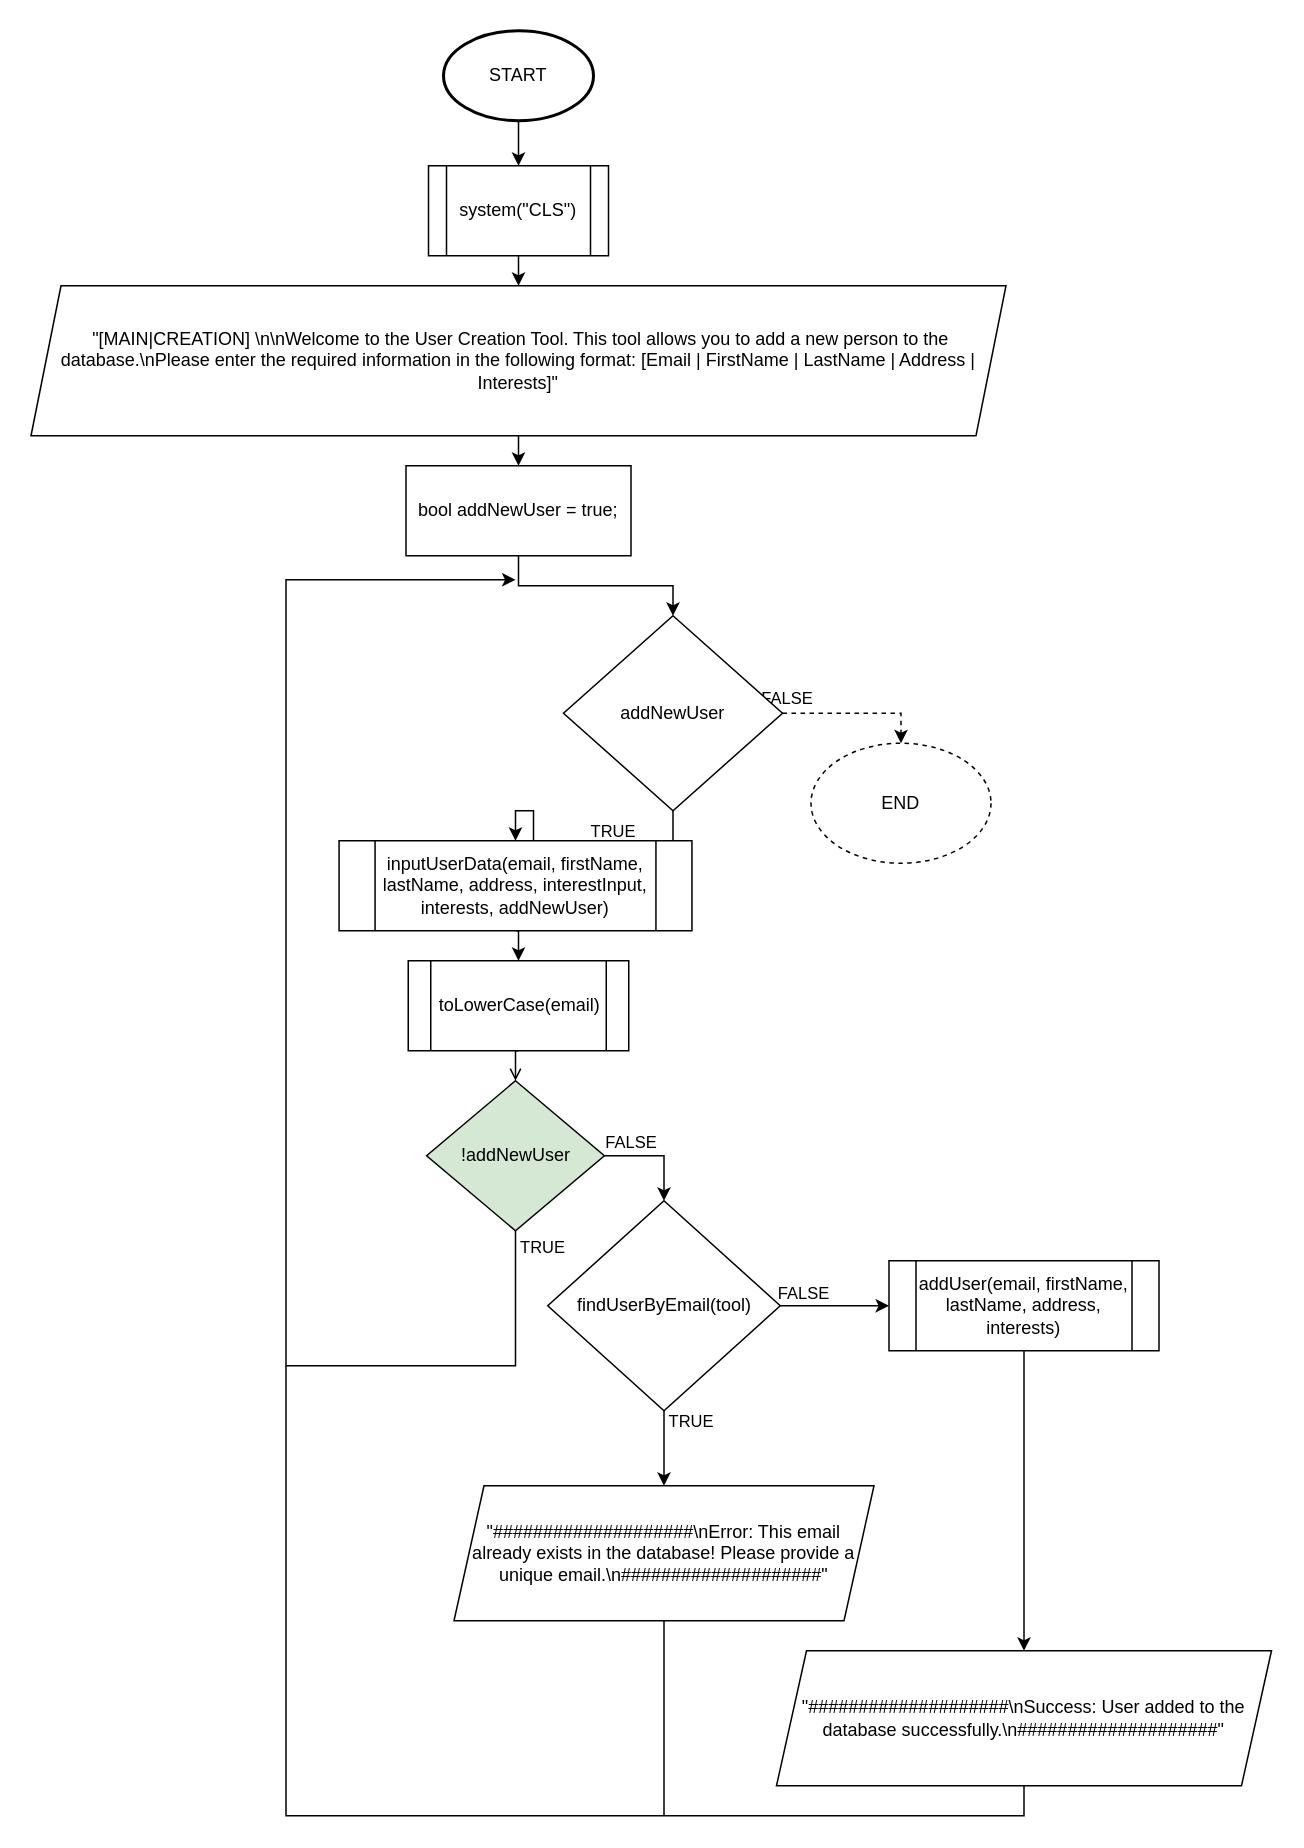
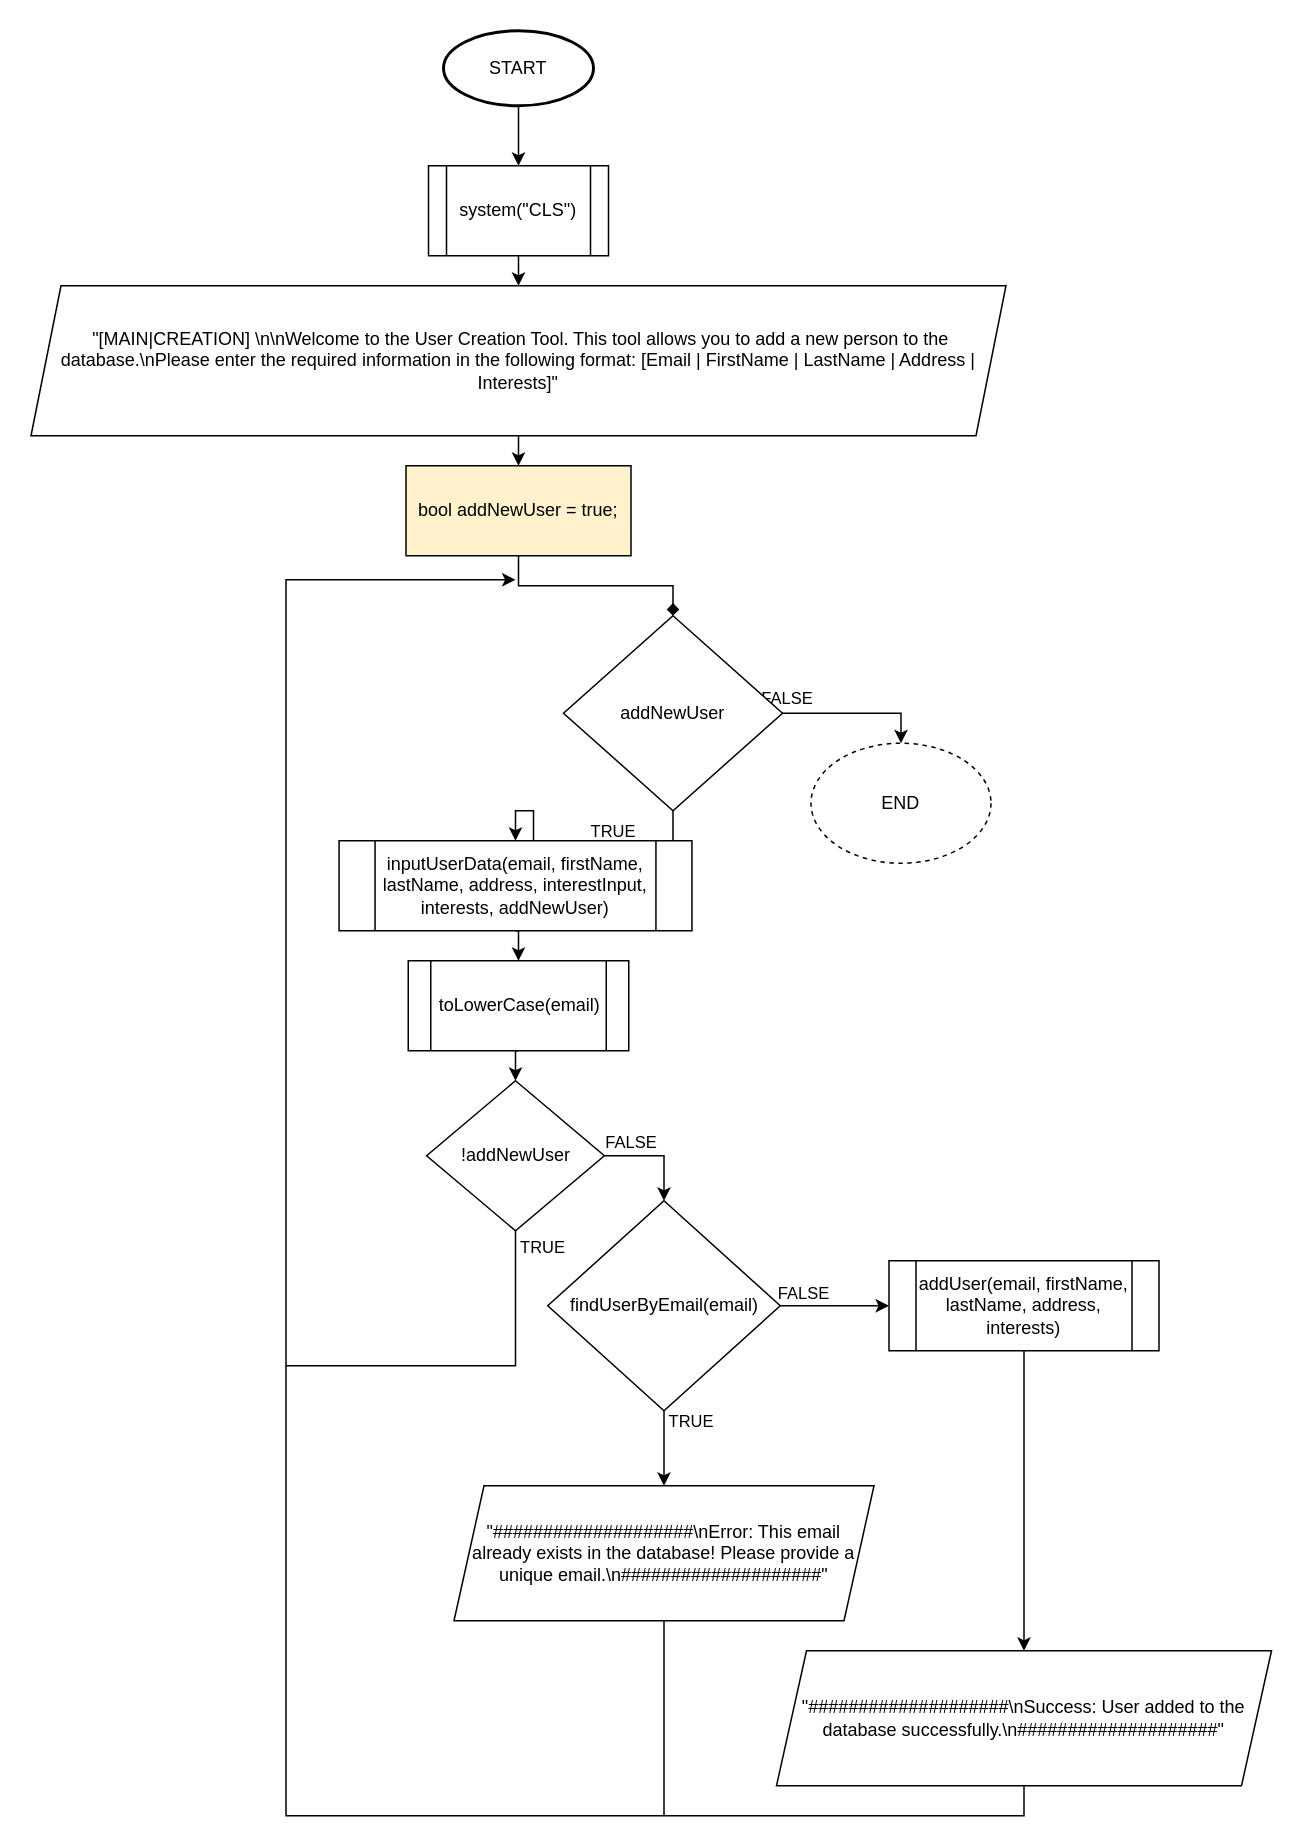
(518, 76) -> (518, 68)
(518, 511) -> (518, 511)
(673, 604) -> (673, 603)
(852, 713) -> (852, 713)
(515, 1071) -> (515, 1069)
(515, 1156) -> (515, 1156)
(665, 1306) -> (665, 1306)
